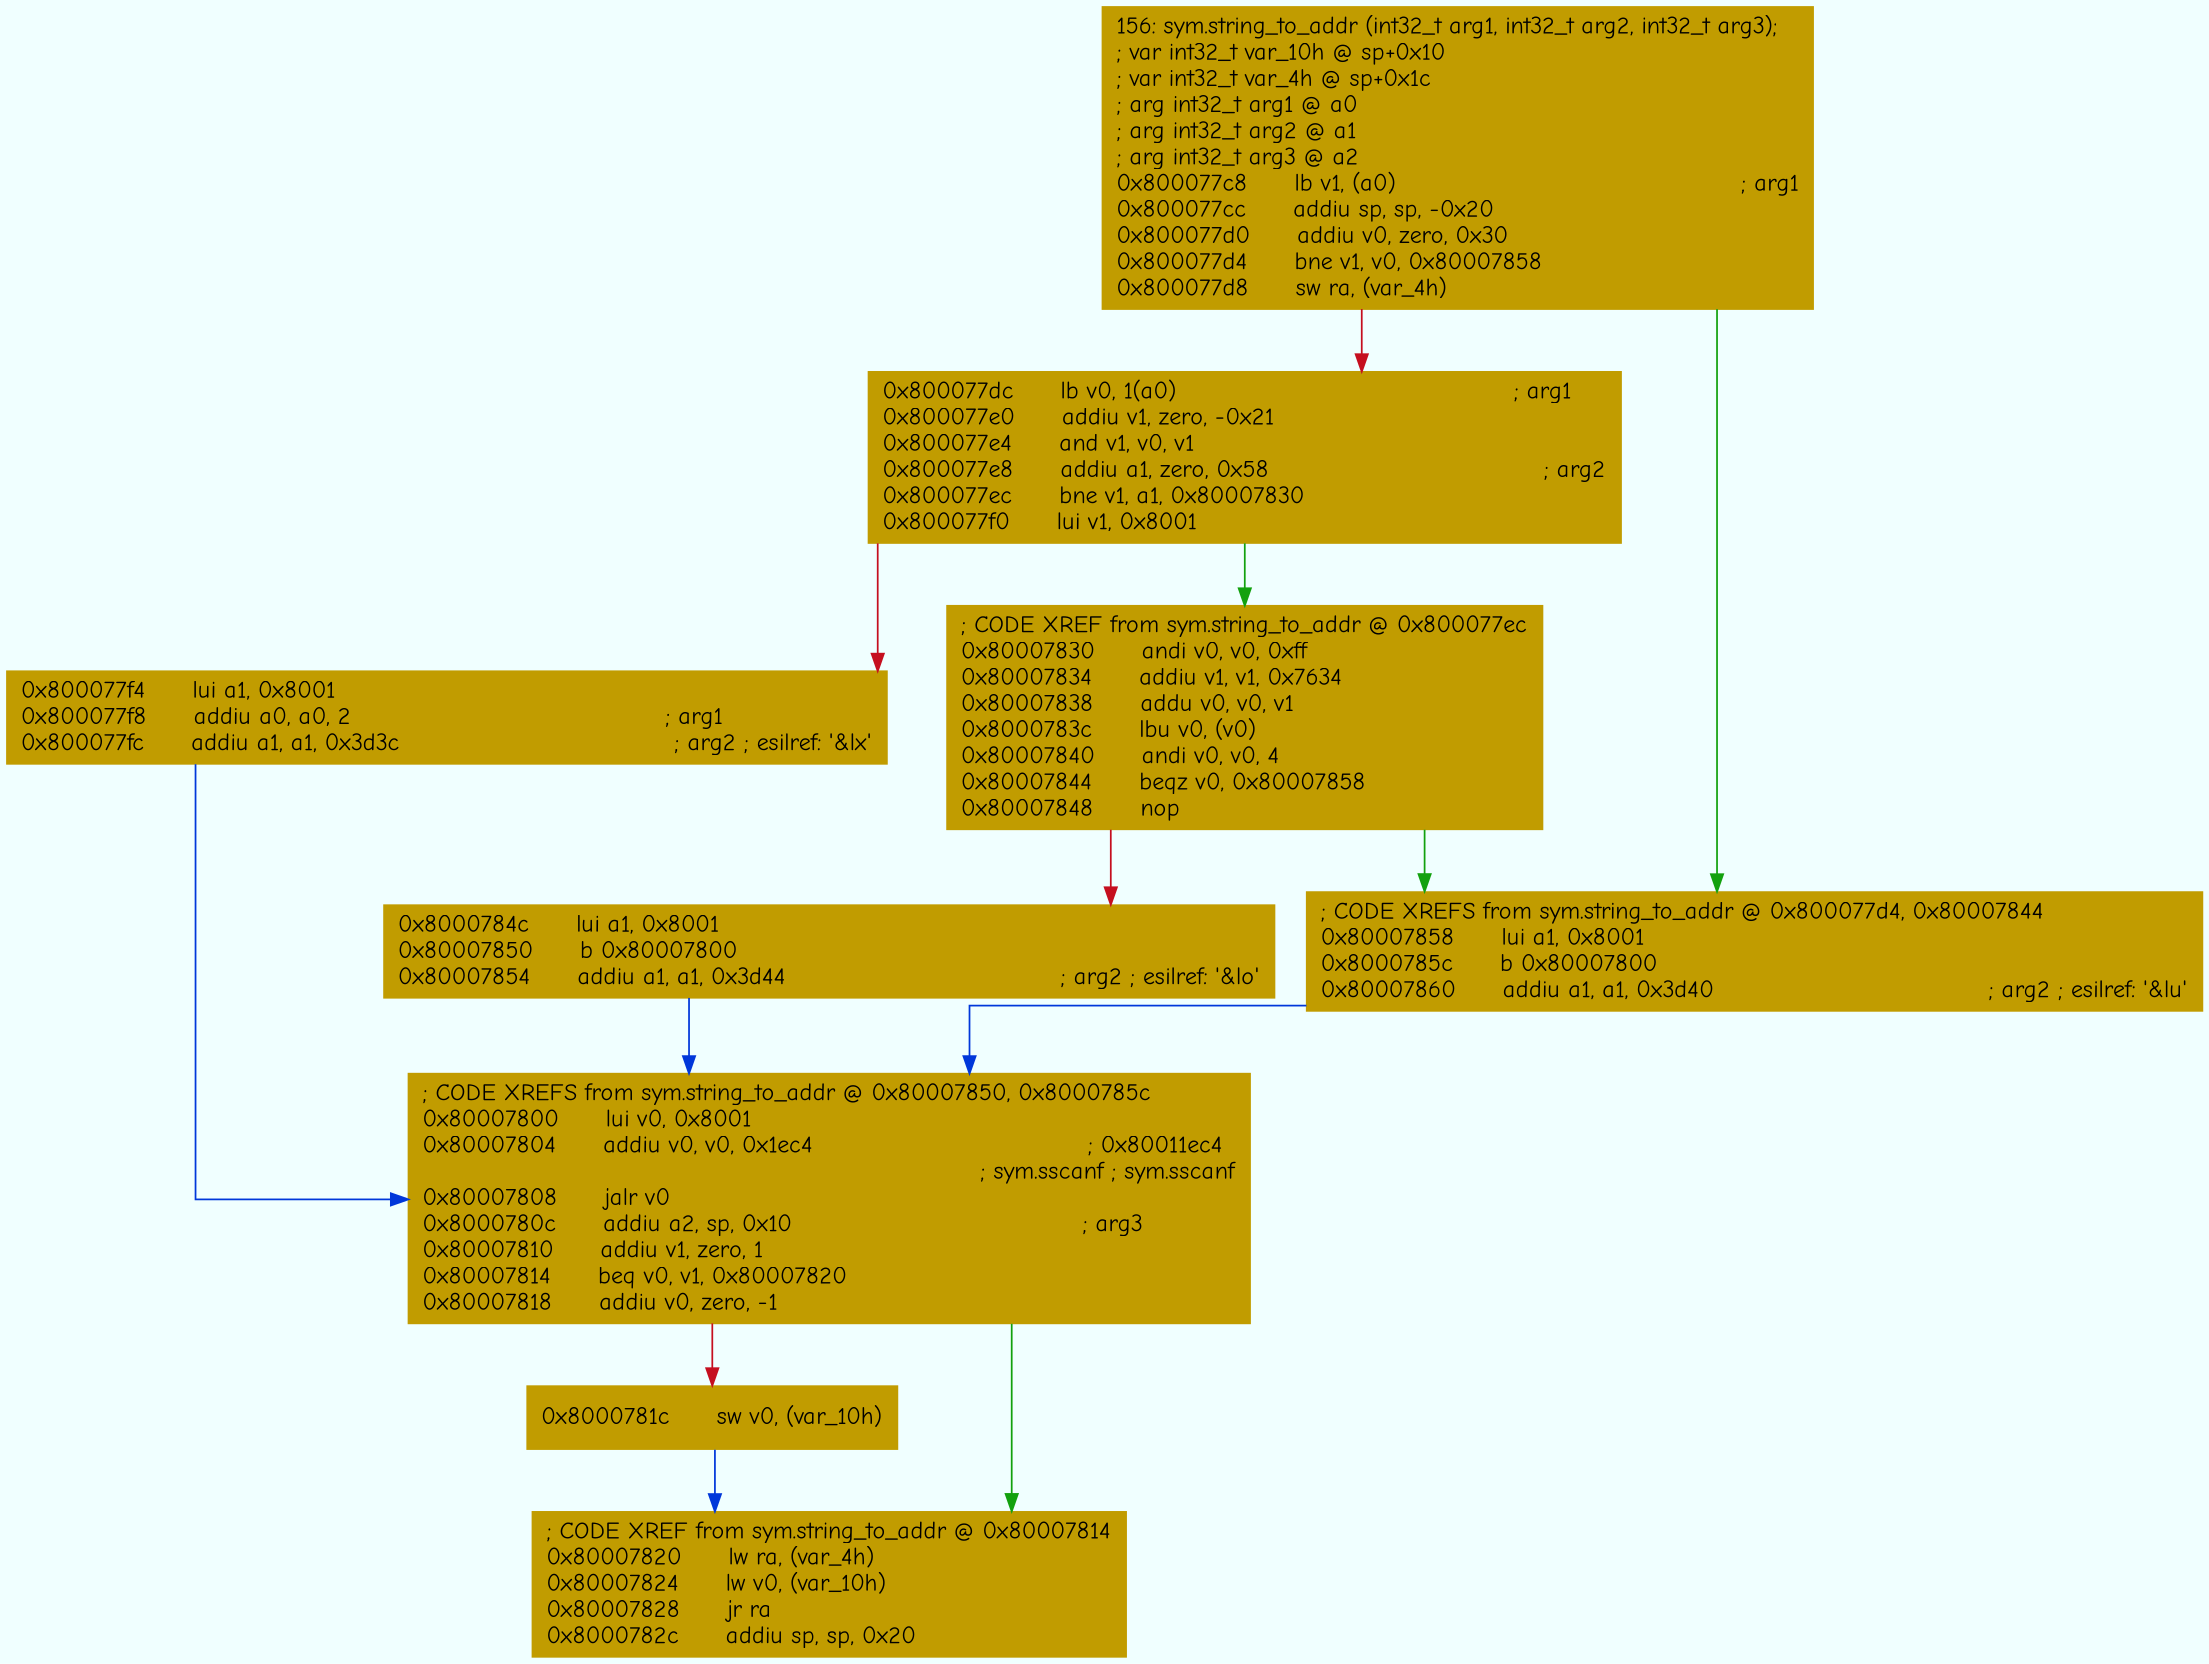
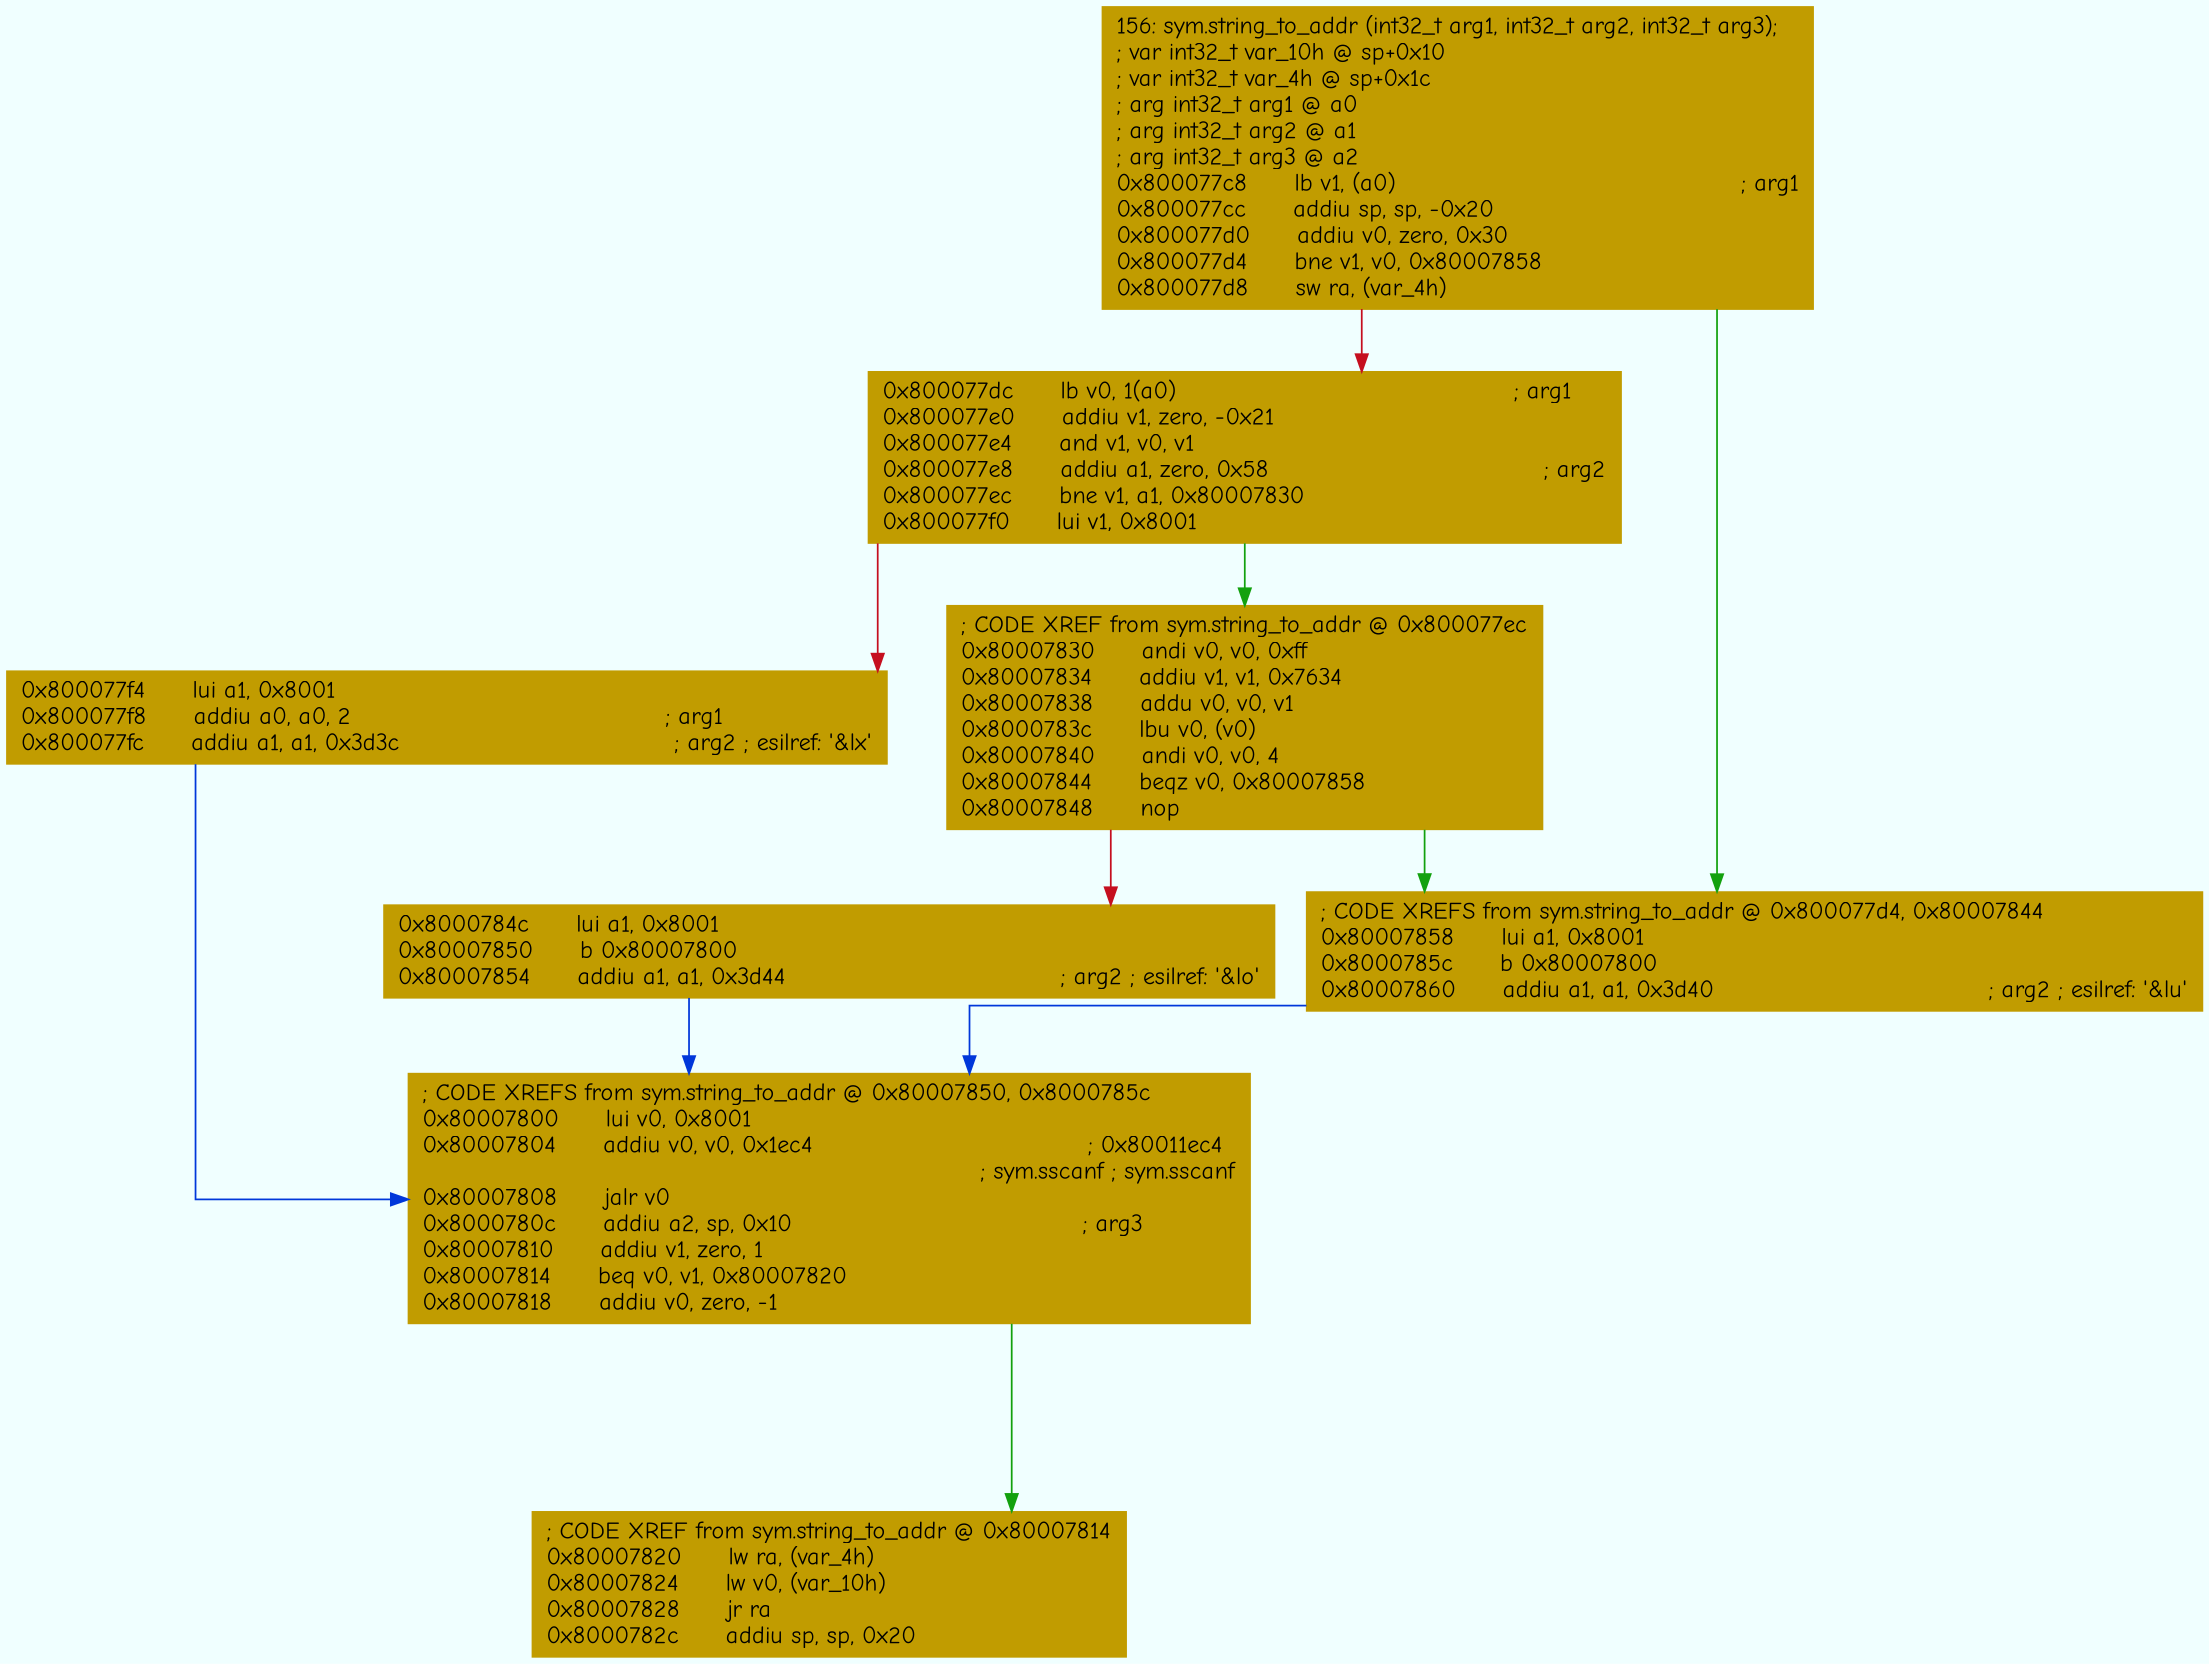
(712, 1418) -> none
